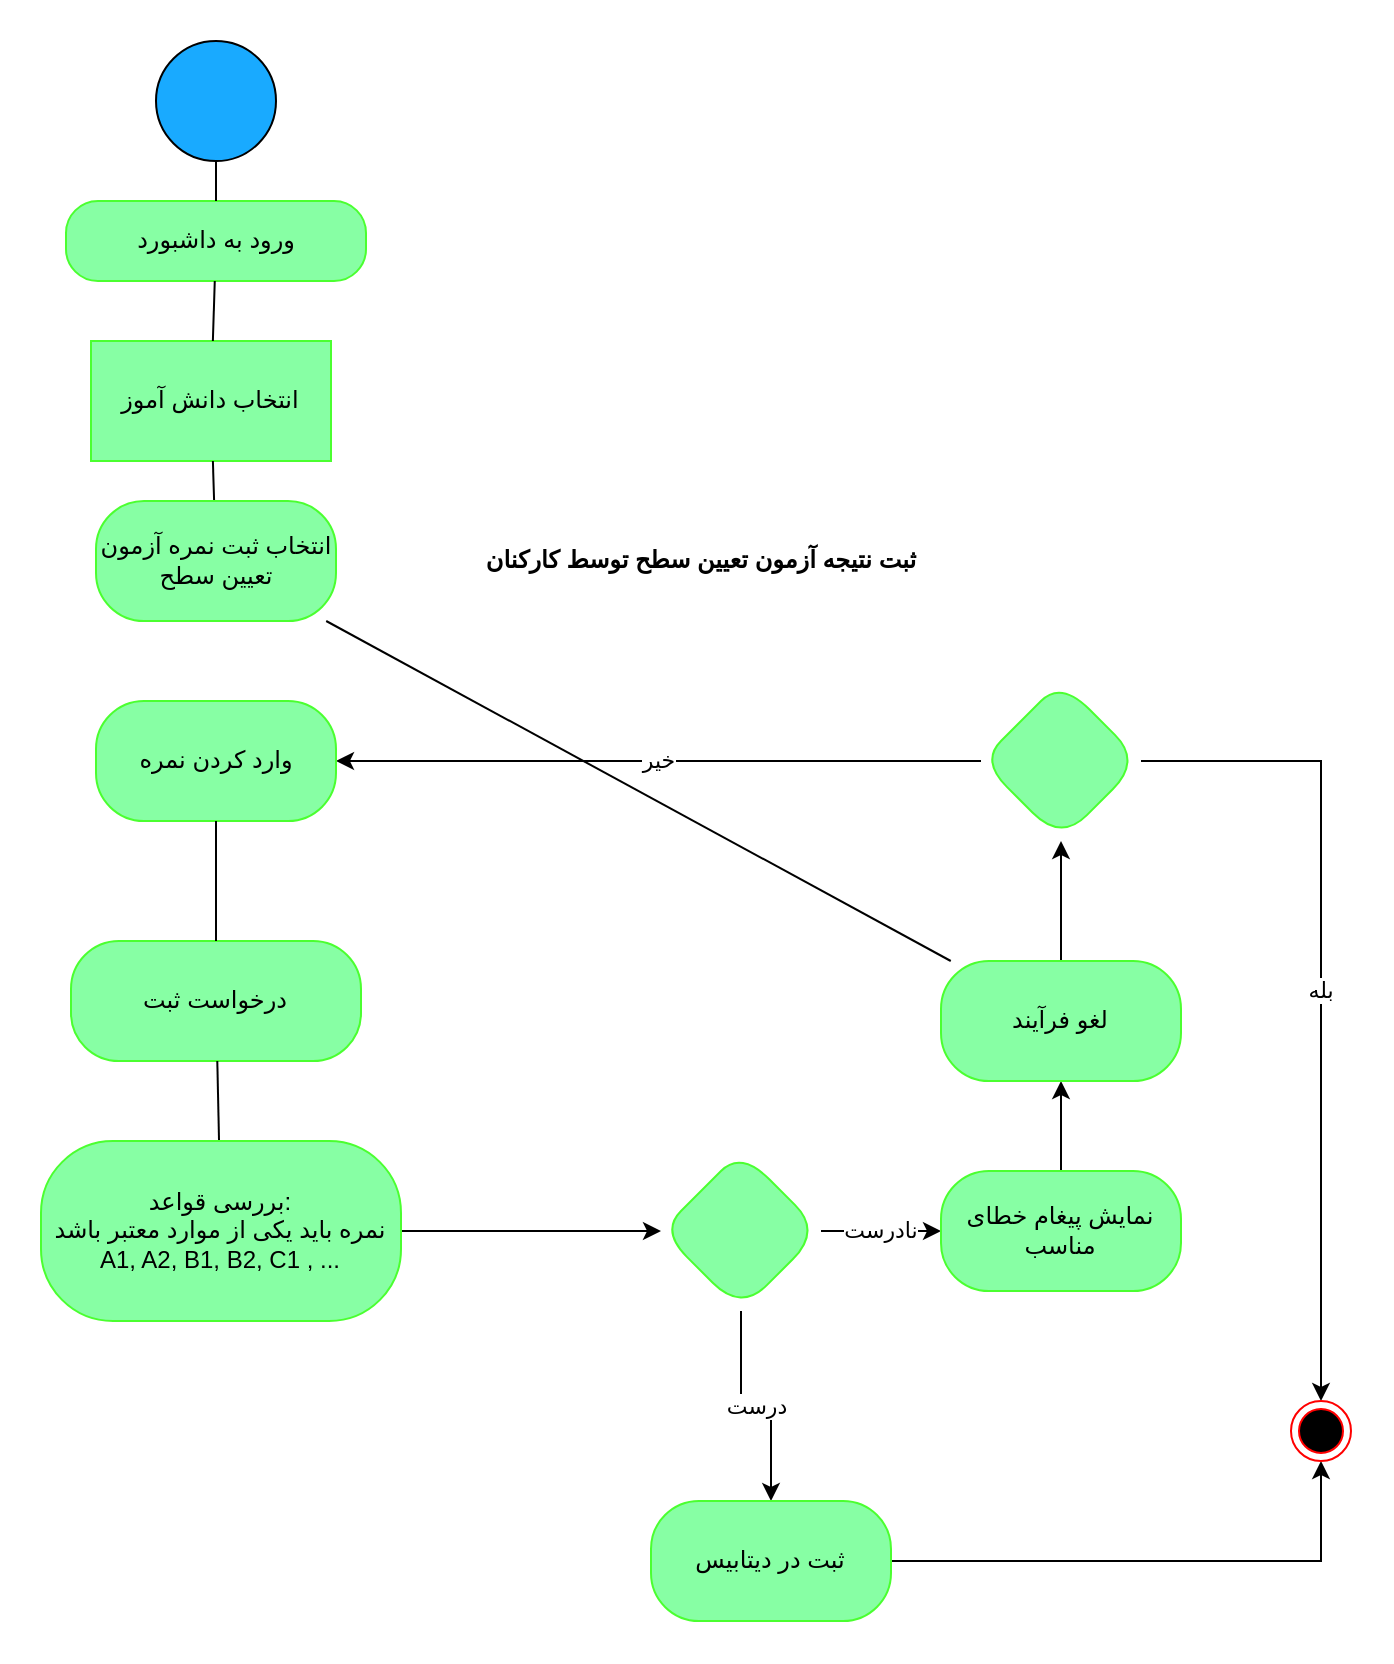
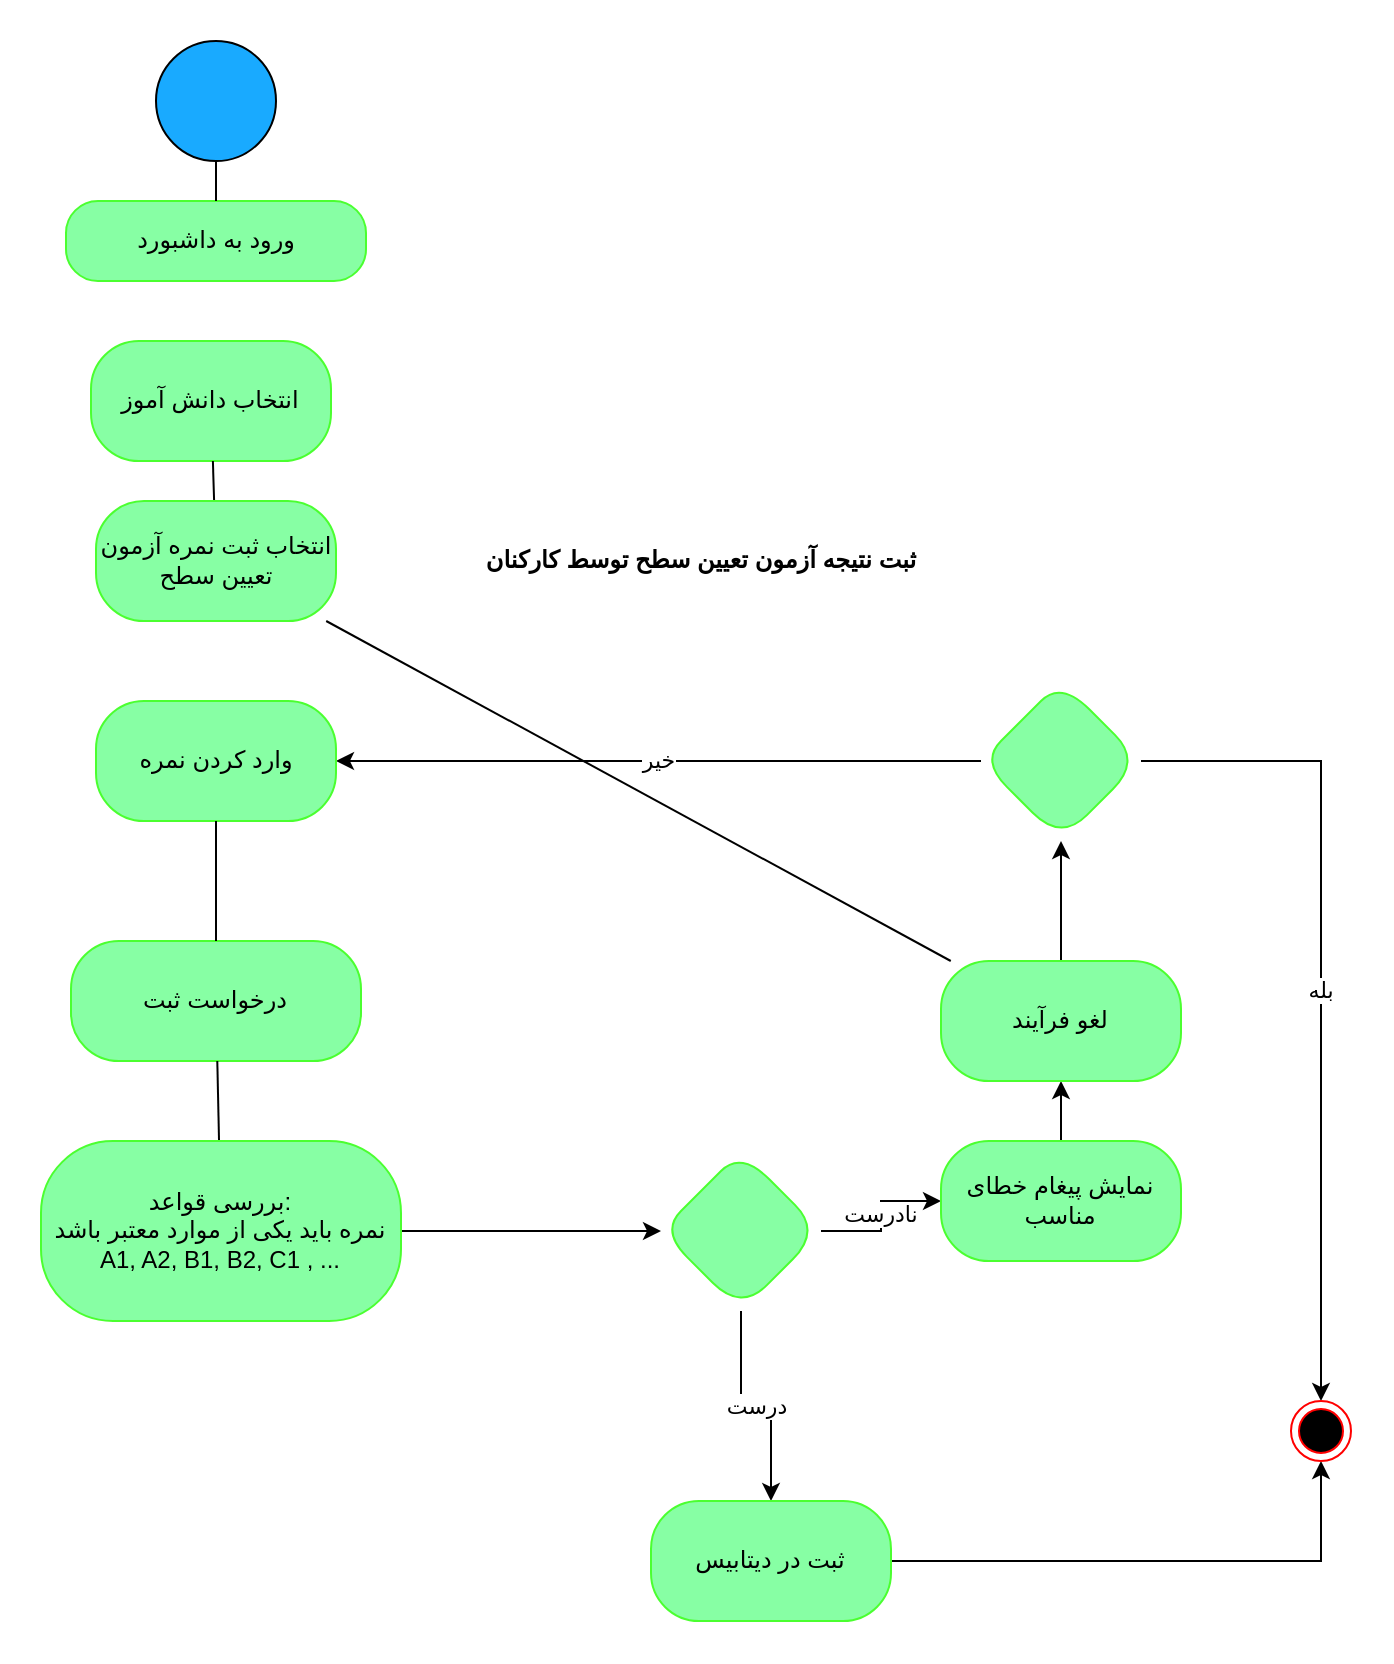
(214, 311) -> none
(211, 401) -> (211, 401)
(1061, 1231) -> (1061, 1201)
